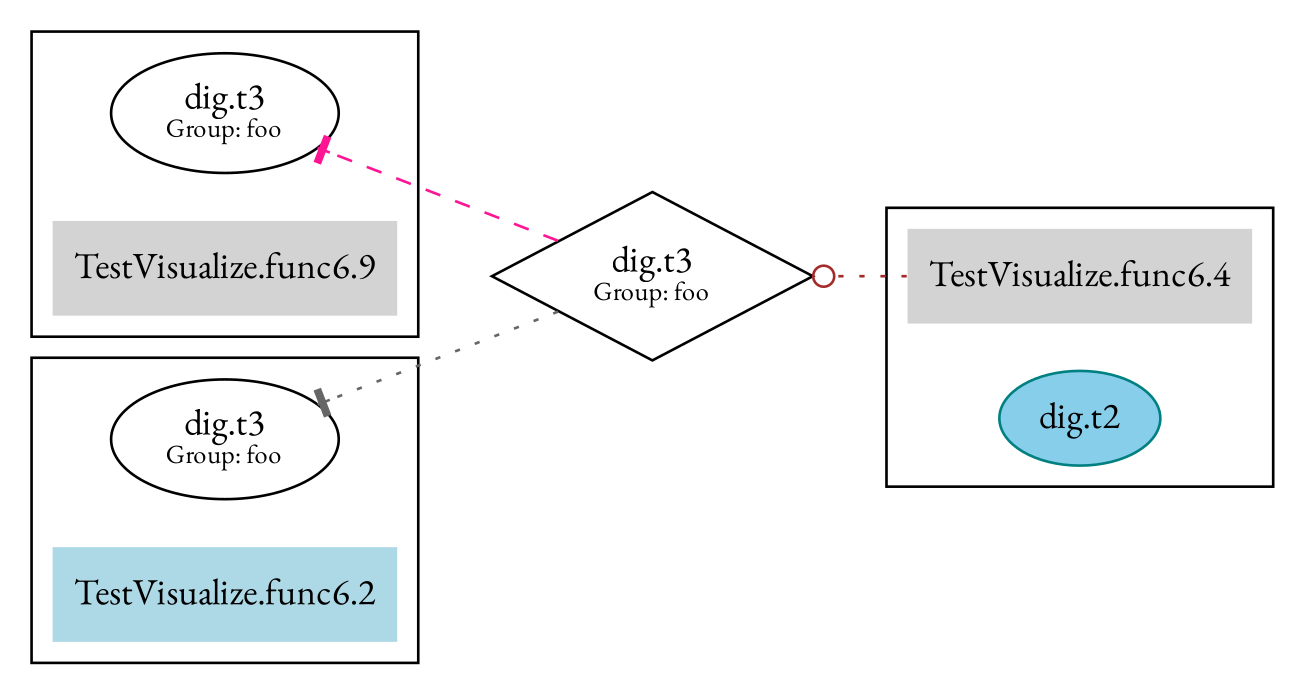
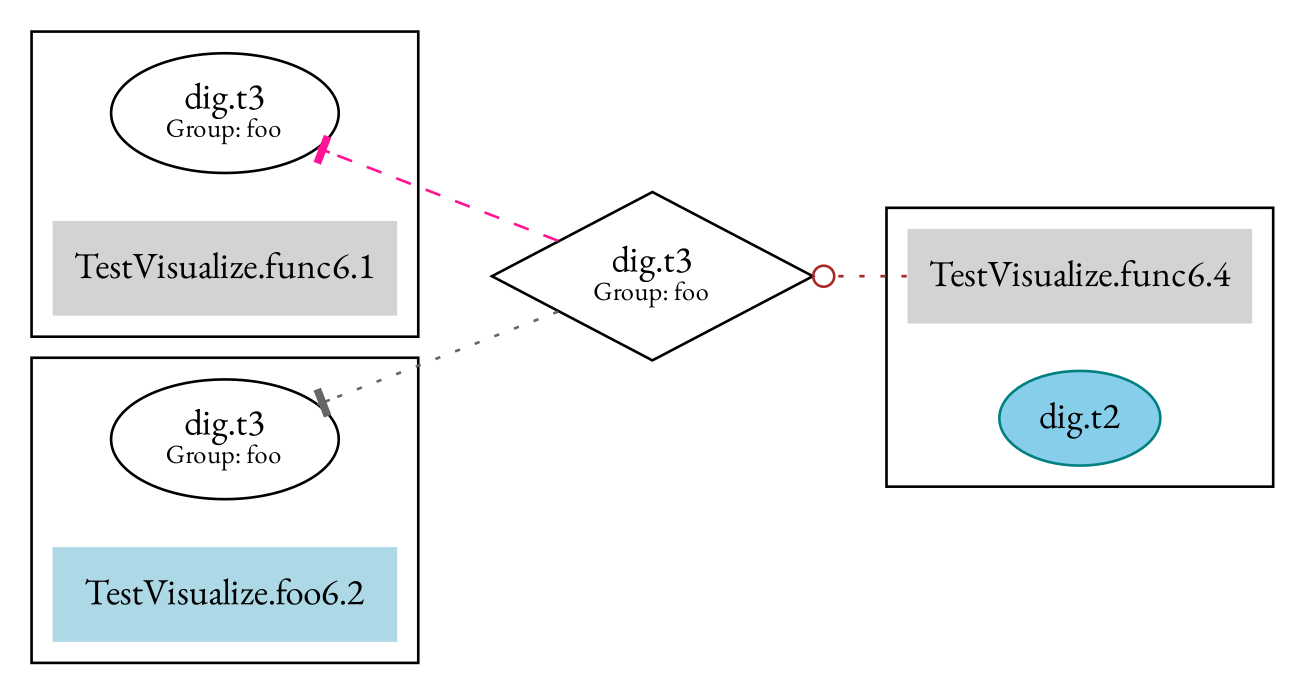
(225, 268) -> (225, 268)
(225, 595) -> (225, 595)
